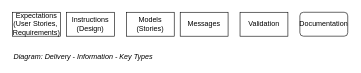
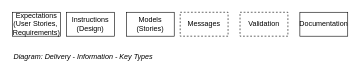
(204, 24) -> (204, 24)
(264, 24) -> (264, 24)
(324, 24) -> (324, 24)
